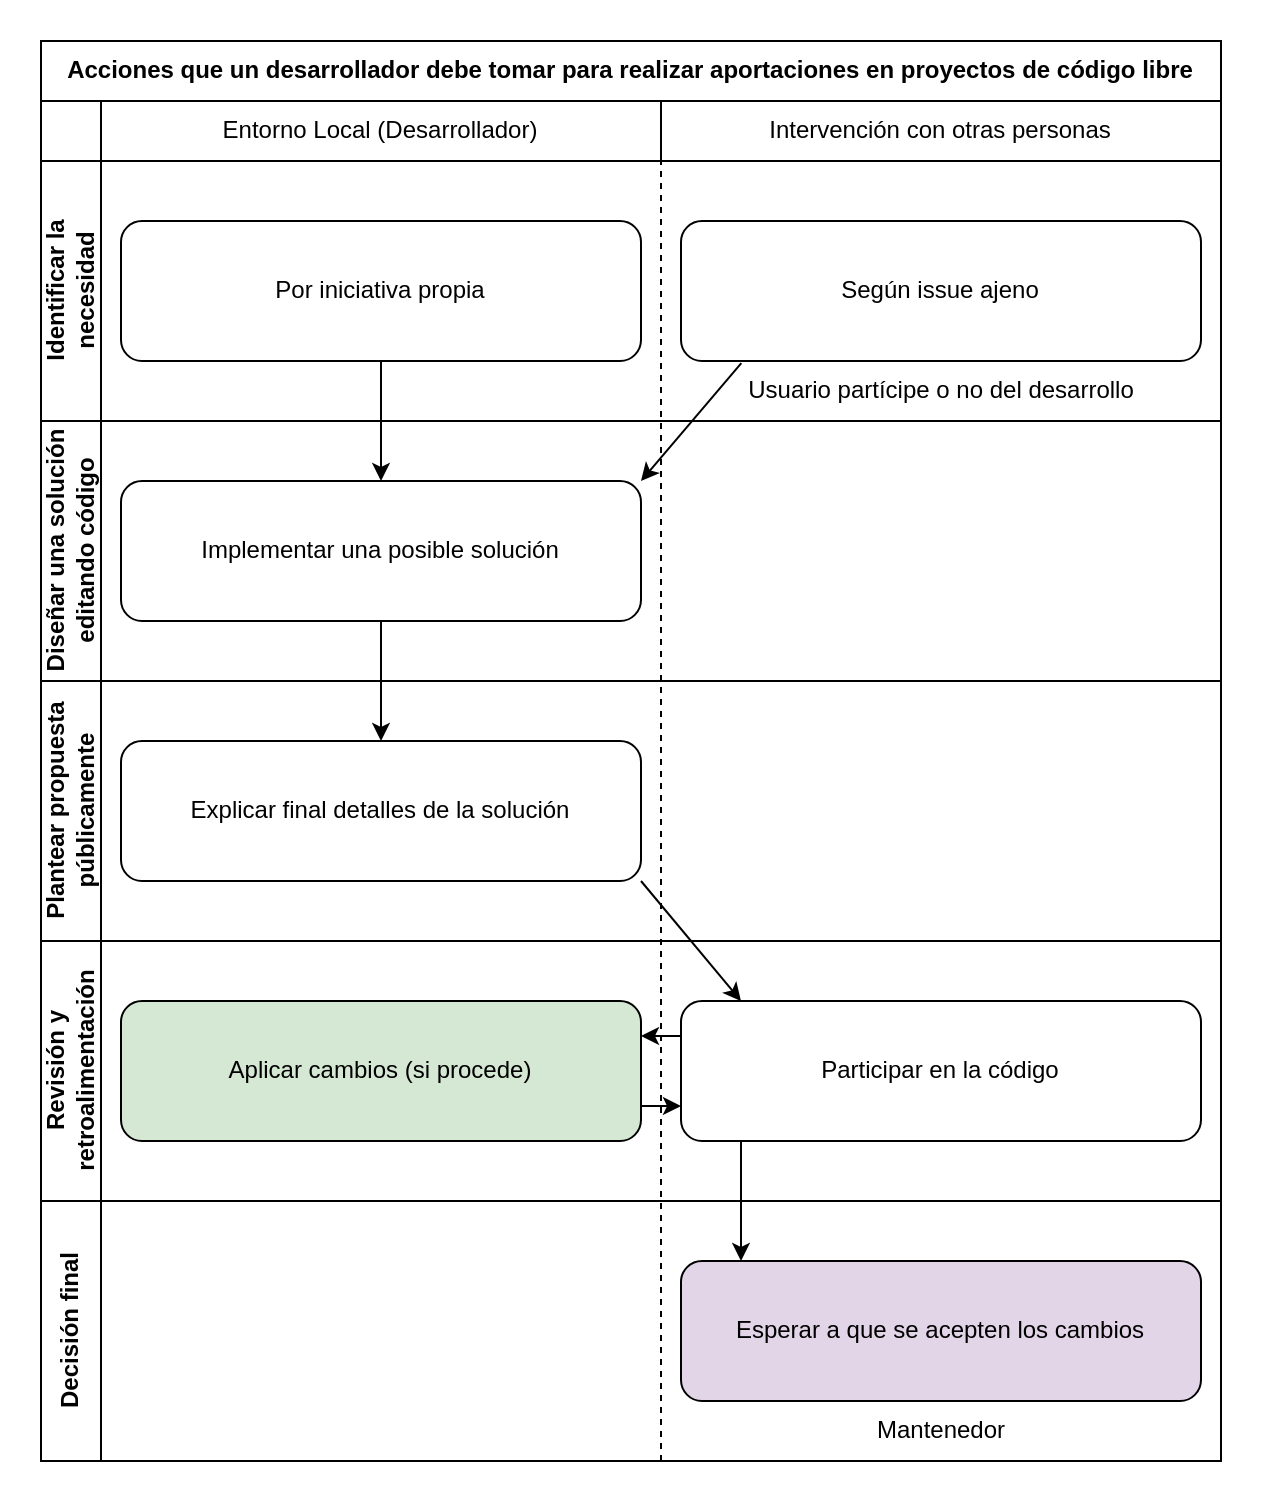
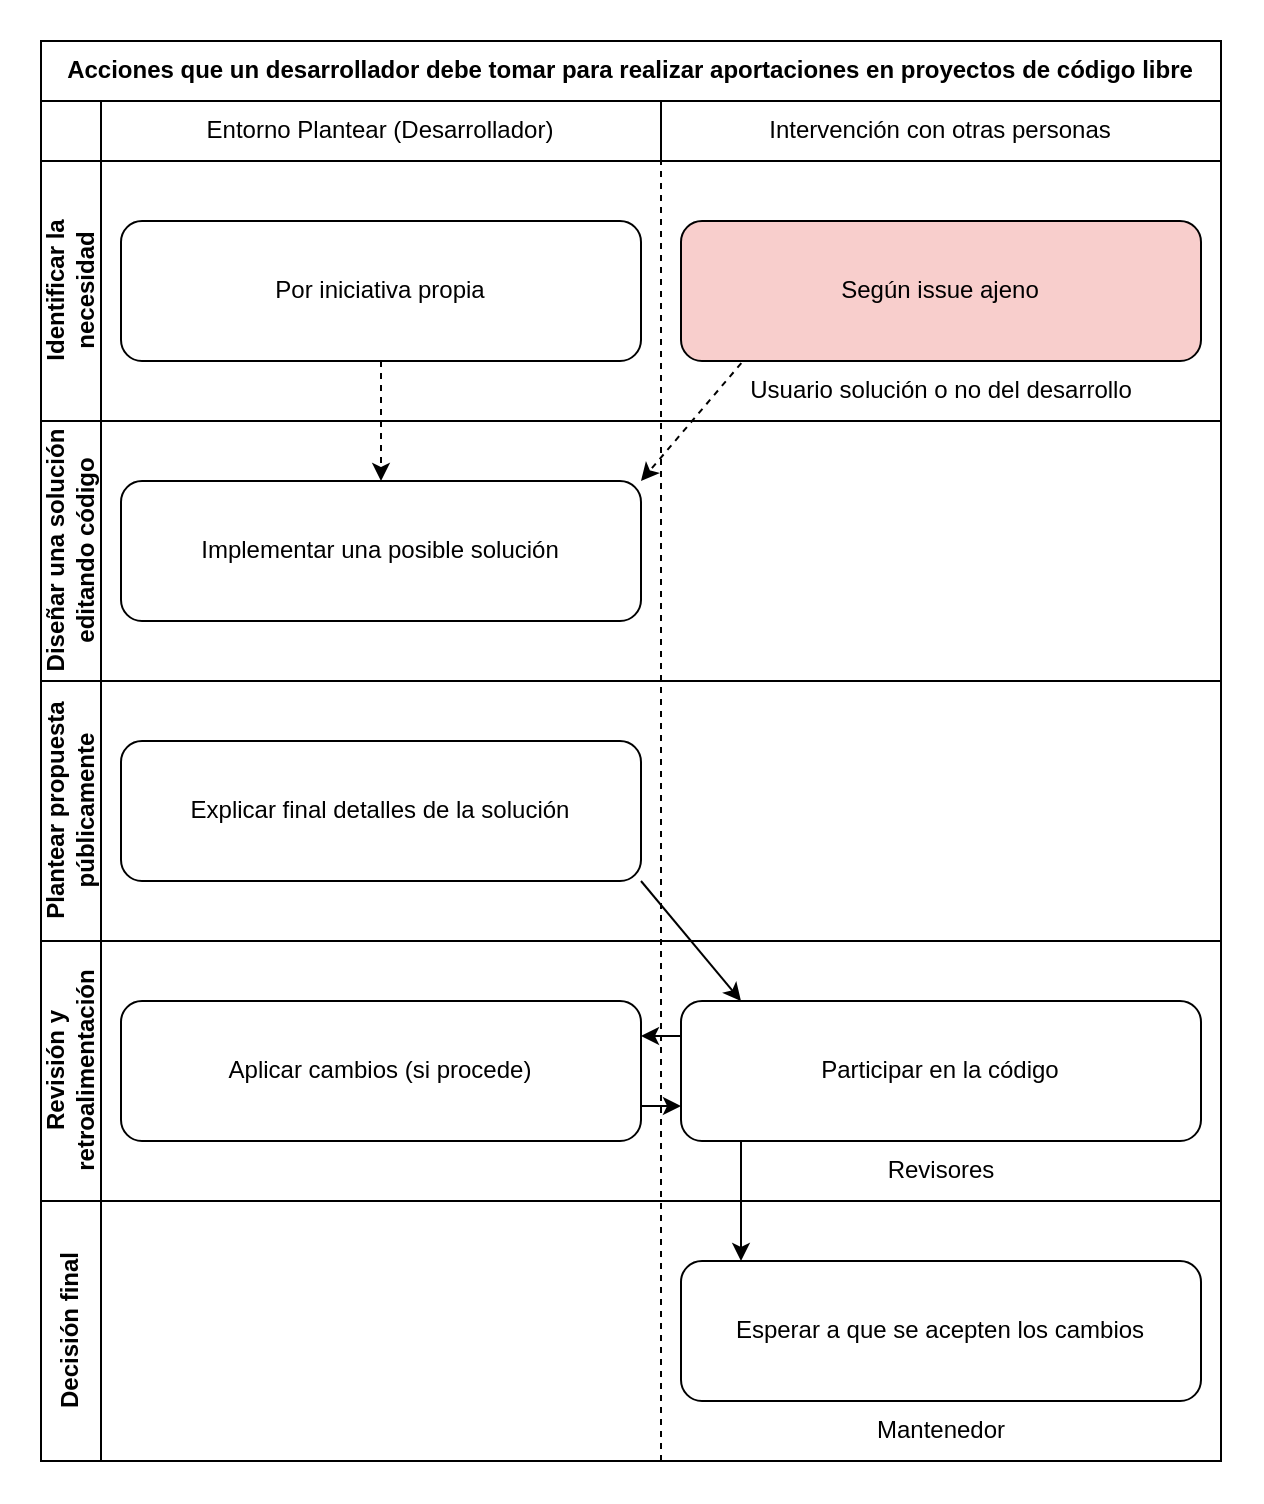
(381, 131) -> (381, 131)
(941, 291) -> (941, 291)
(381, 391) -> (381, 391)
(717, 391) -> (717, 391)
(942, 391) -> (942, 391)
(381, 649) -> none
(381, 1071) -> (381, 1071)
none -> (941, 1171)
(941, 1331) -> (941, 1331)
